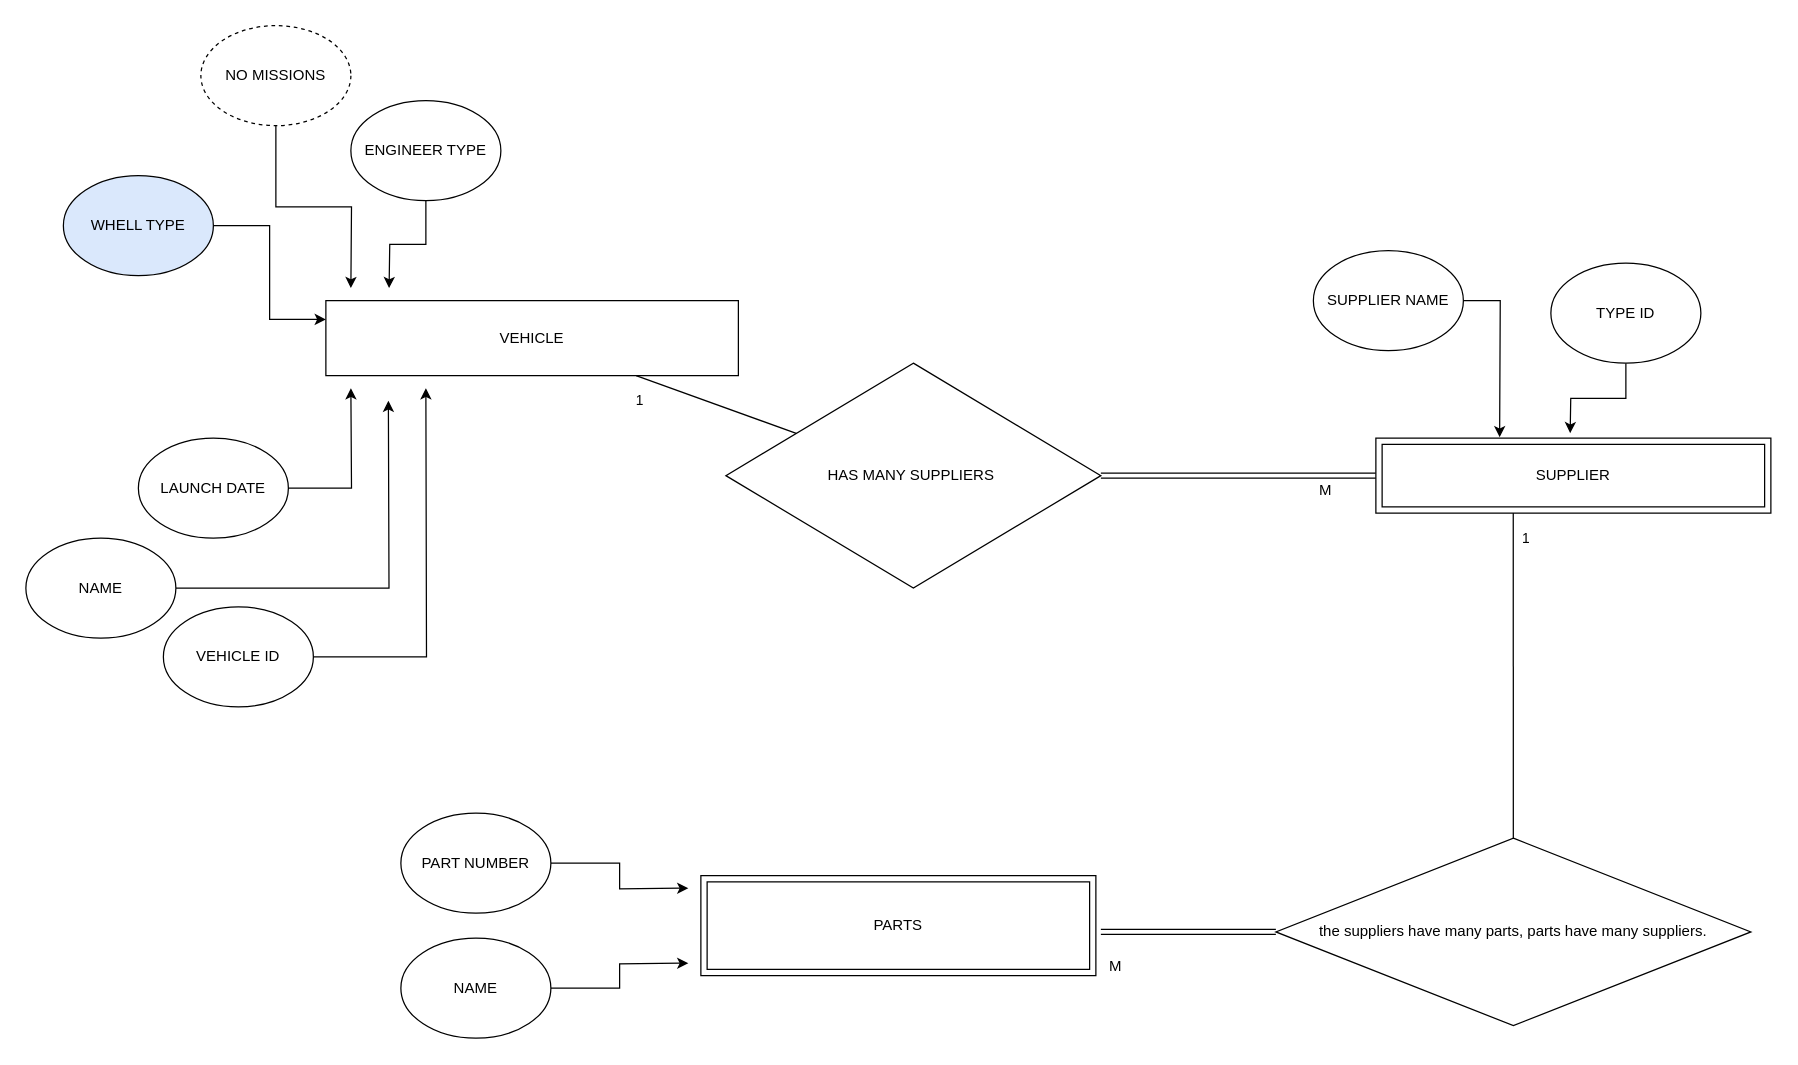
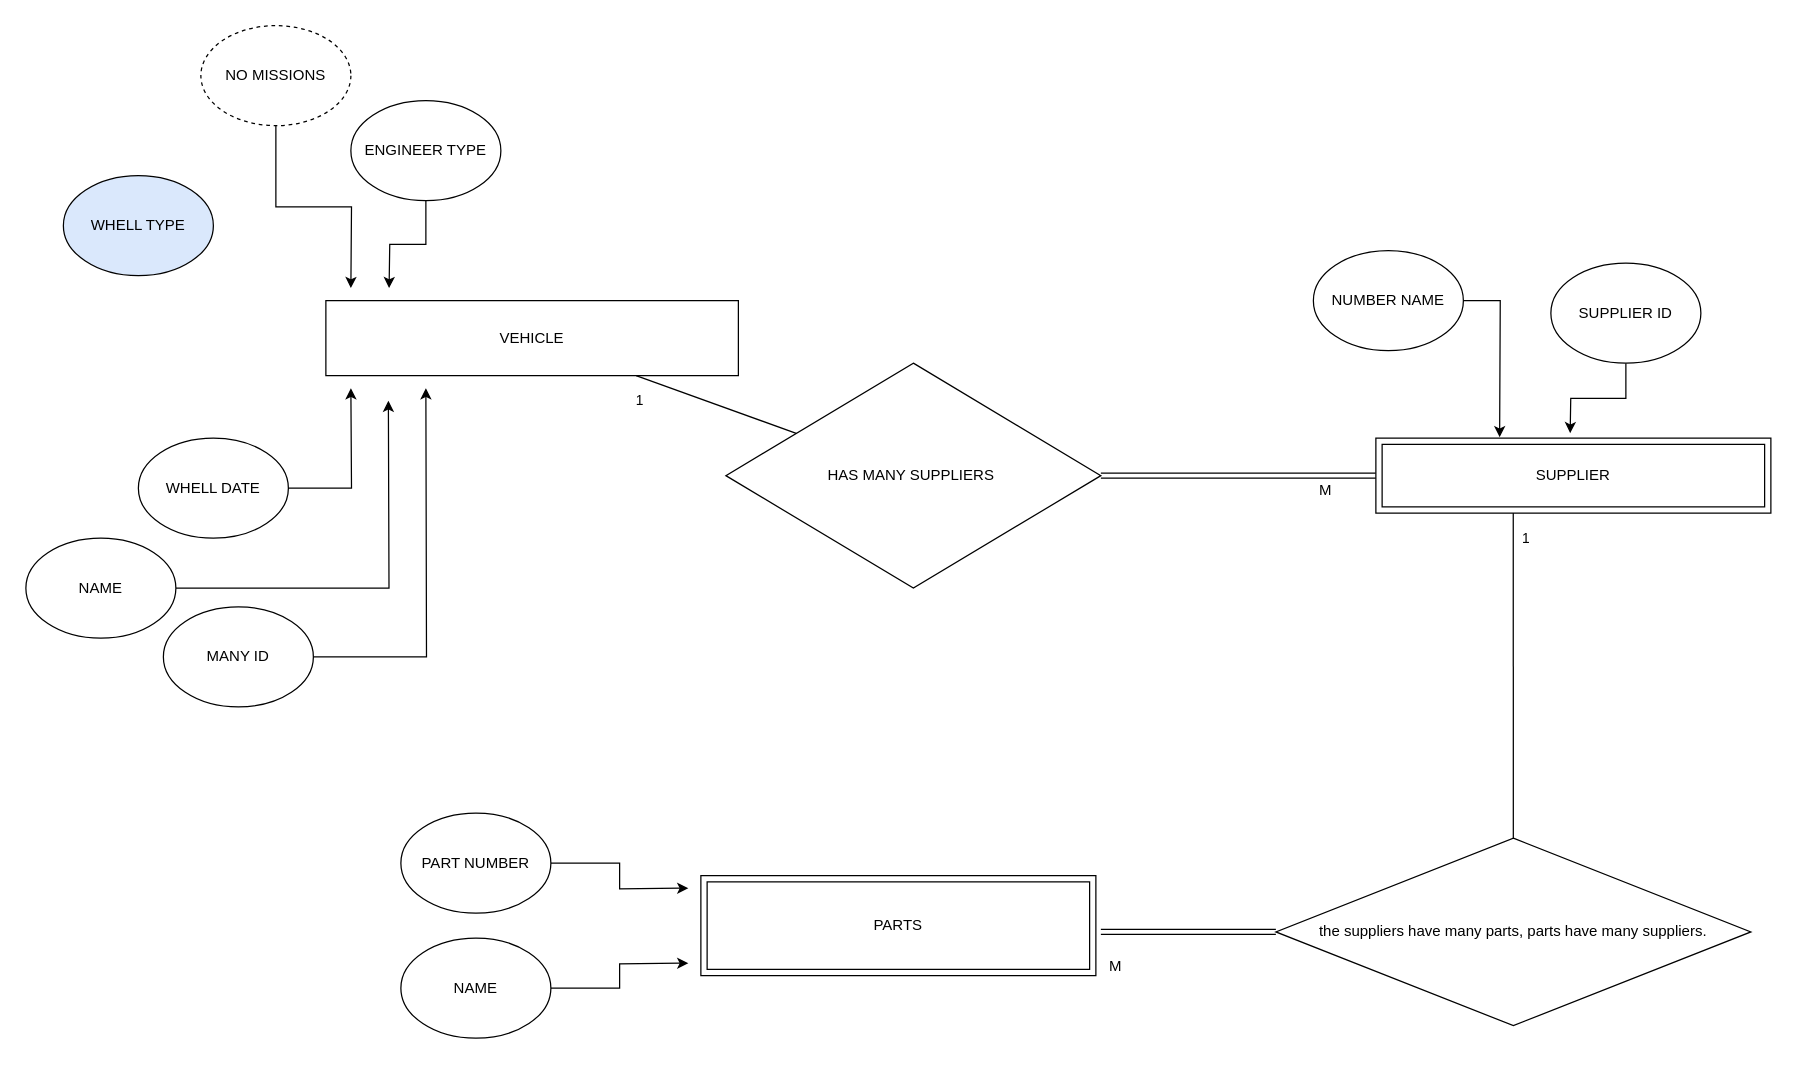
(269, 268) -> none
(1388, 301) -> (1388, 301)
(1626, 313) -> (1626, 313)
(213, 488) -> (213, 488)
(238, 657) -> (238, 657)
